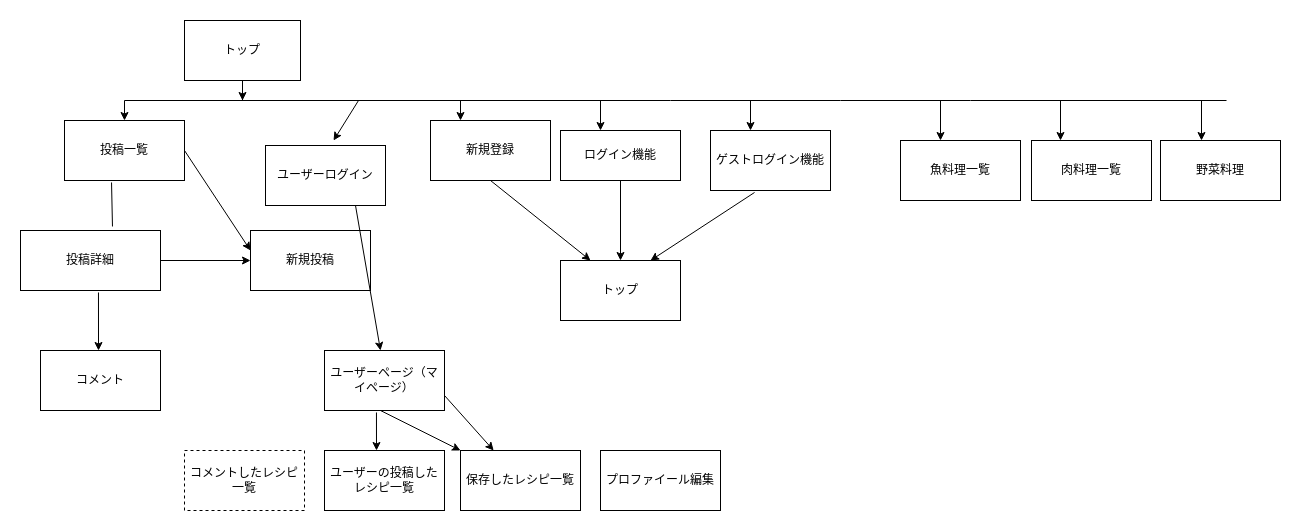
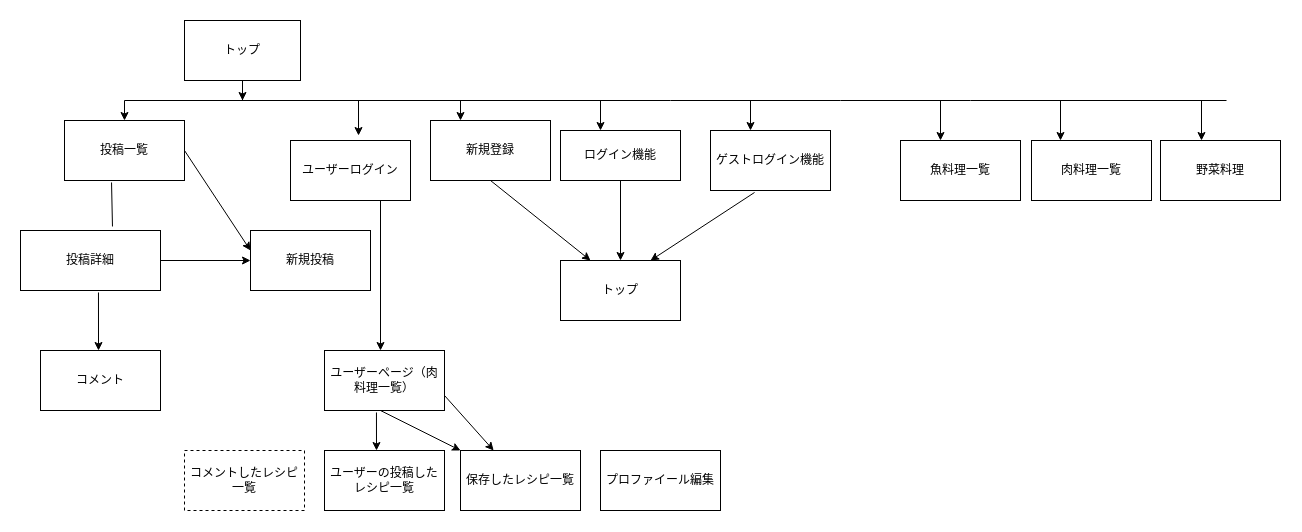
(326, 176) -> (351, 171)
(385, 381) -> (385, 381)
